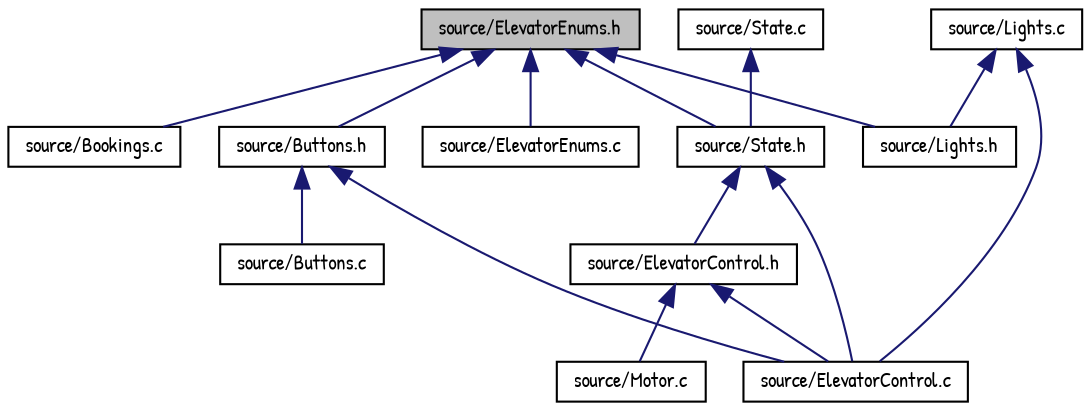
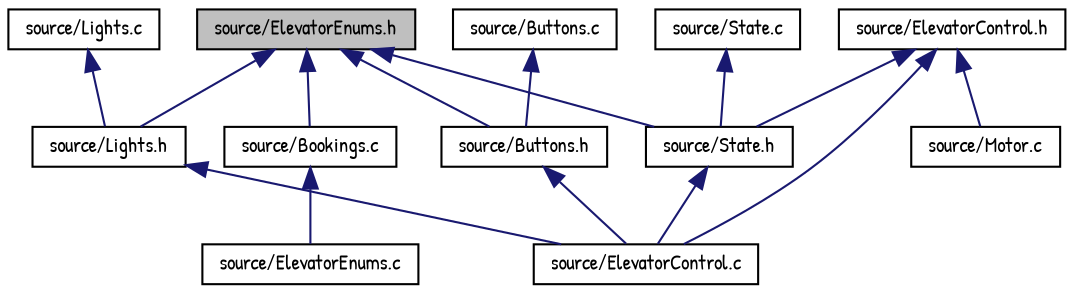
(531, 99) -> (310, 216)
(712, 215) -> (826, 93)
(302, 216) -> (528, 106)
(1001, 234) -> (384, 207)
